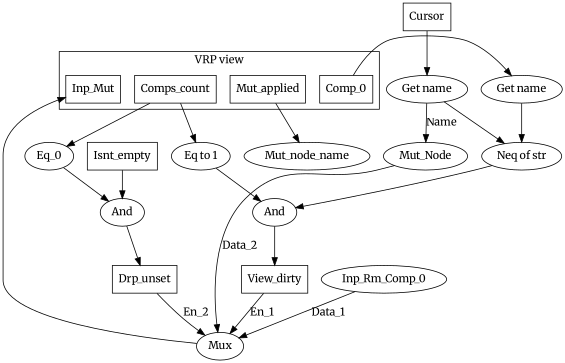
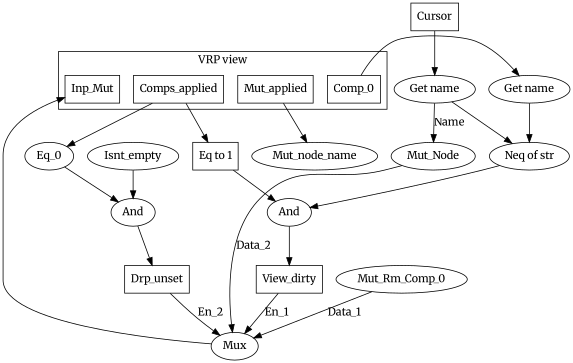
(175, 89) -> (179, 89)
(122, 156) -> (133, 156)
(201, 156) -> (215, 156)
(384, 279) -> (402, 279)
